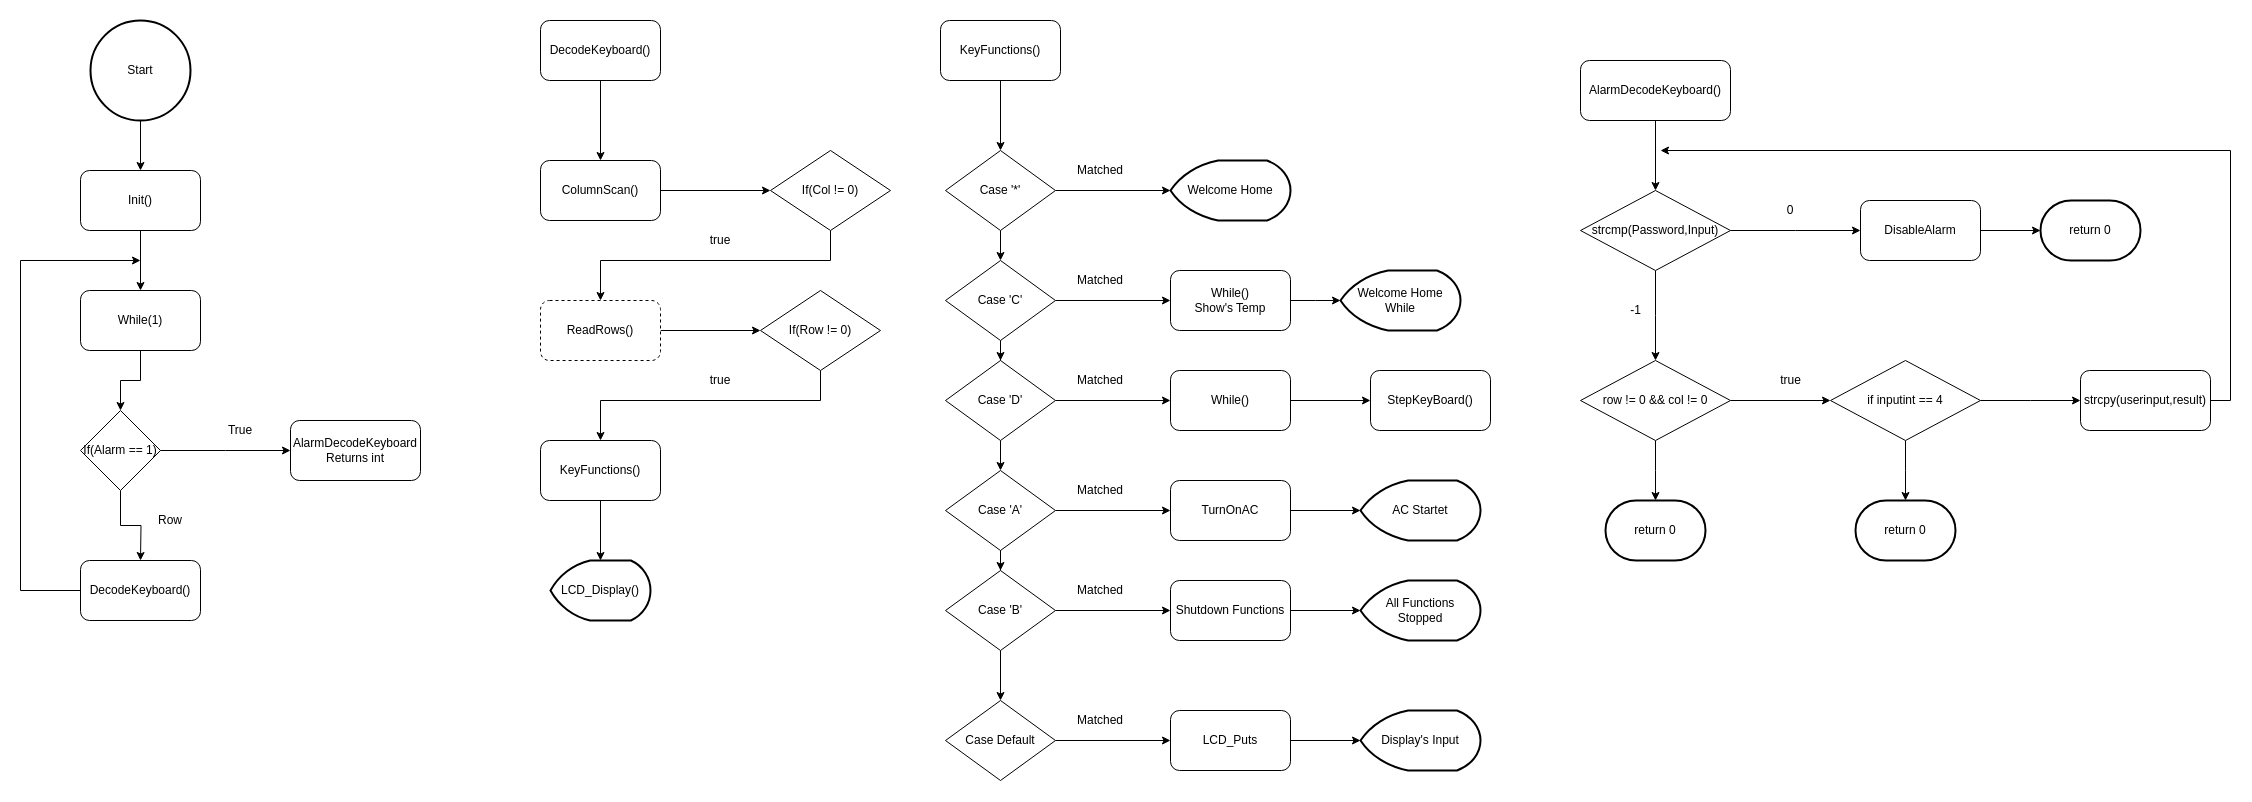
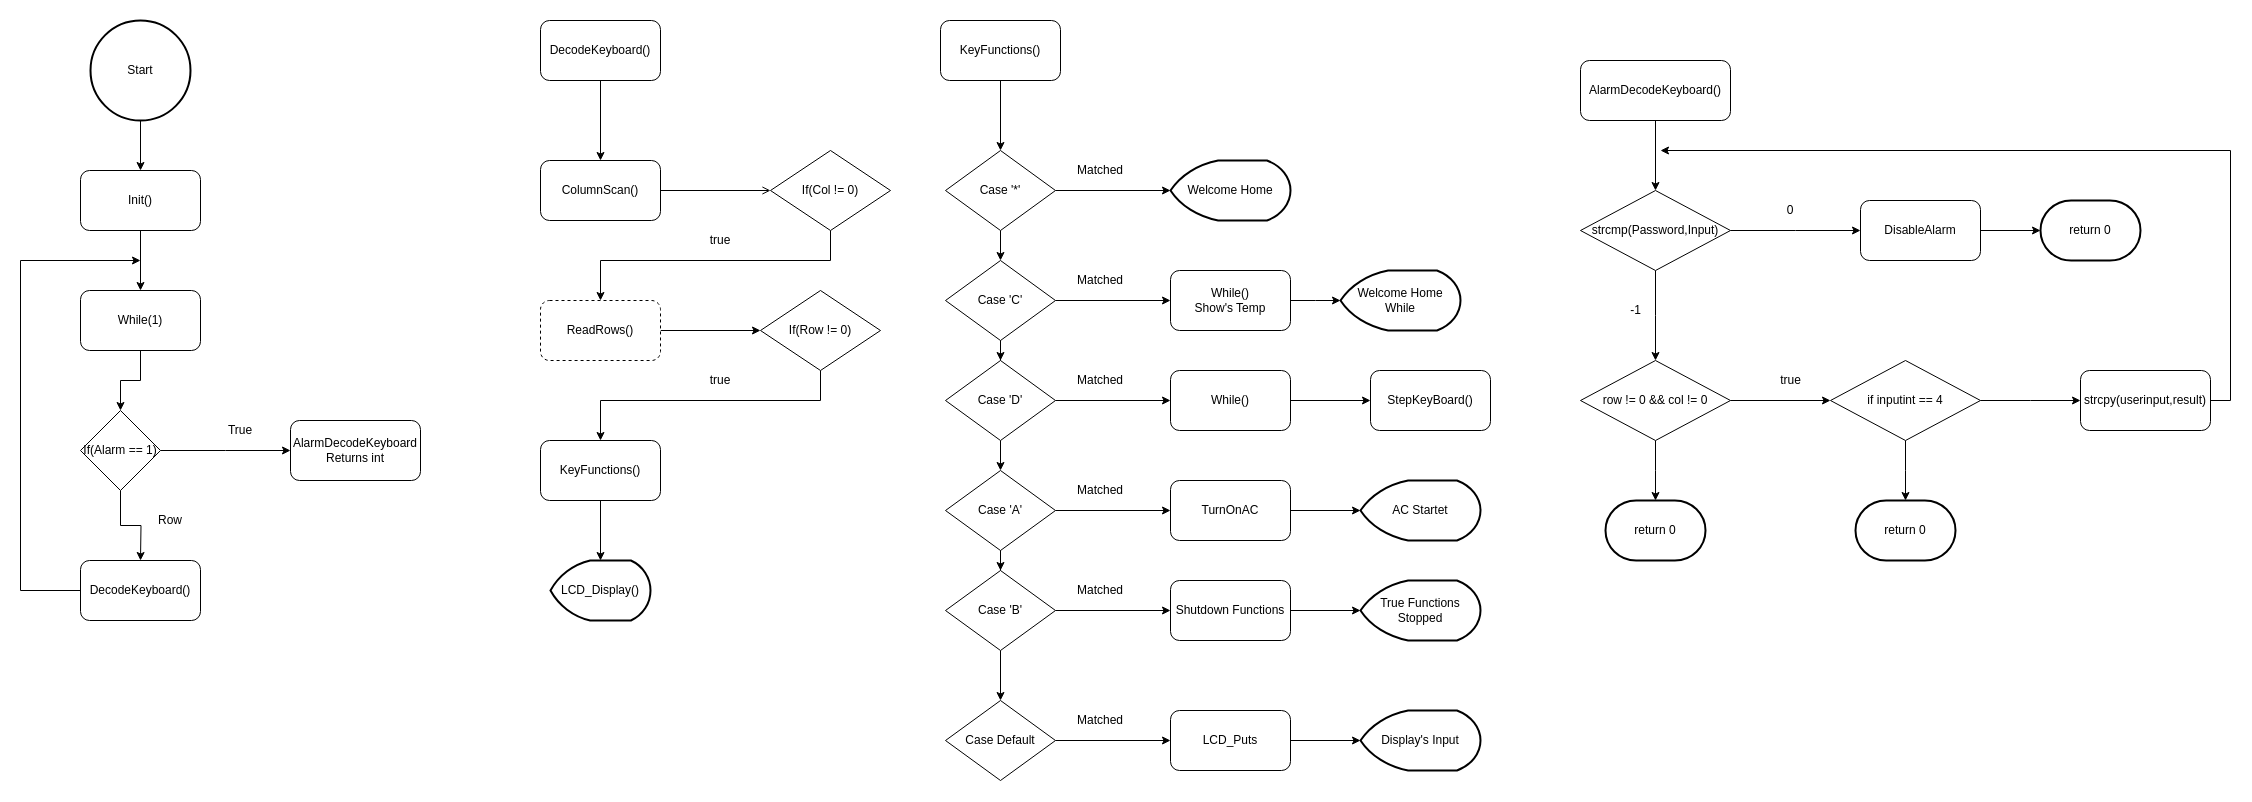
(762, 191) -> (764, 191)
(1421, 611) -> (1421, 611)
